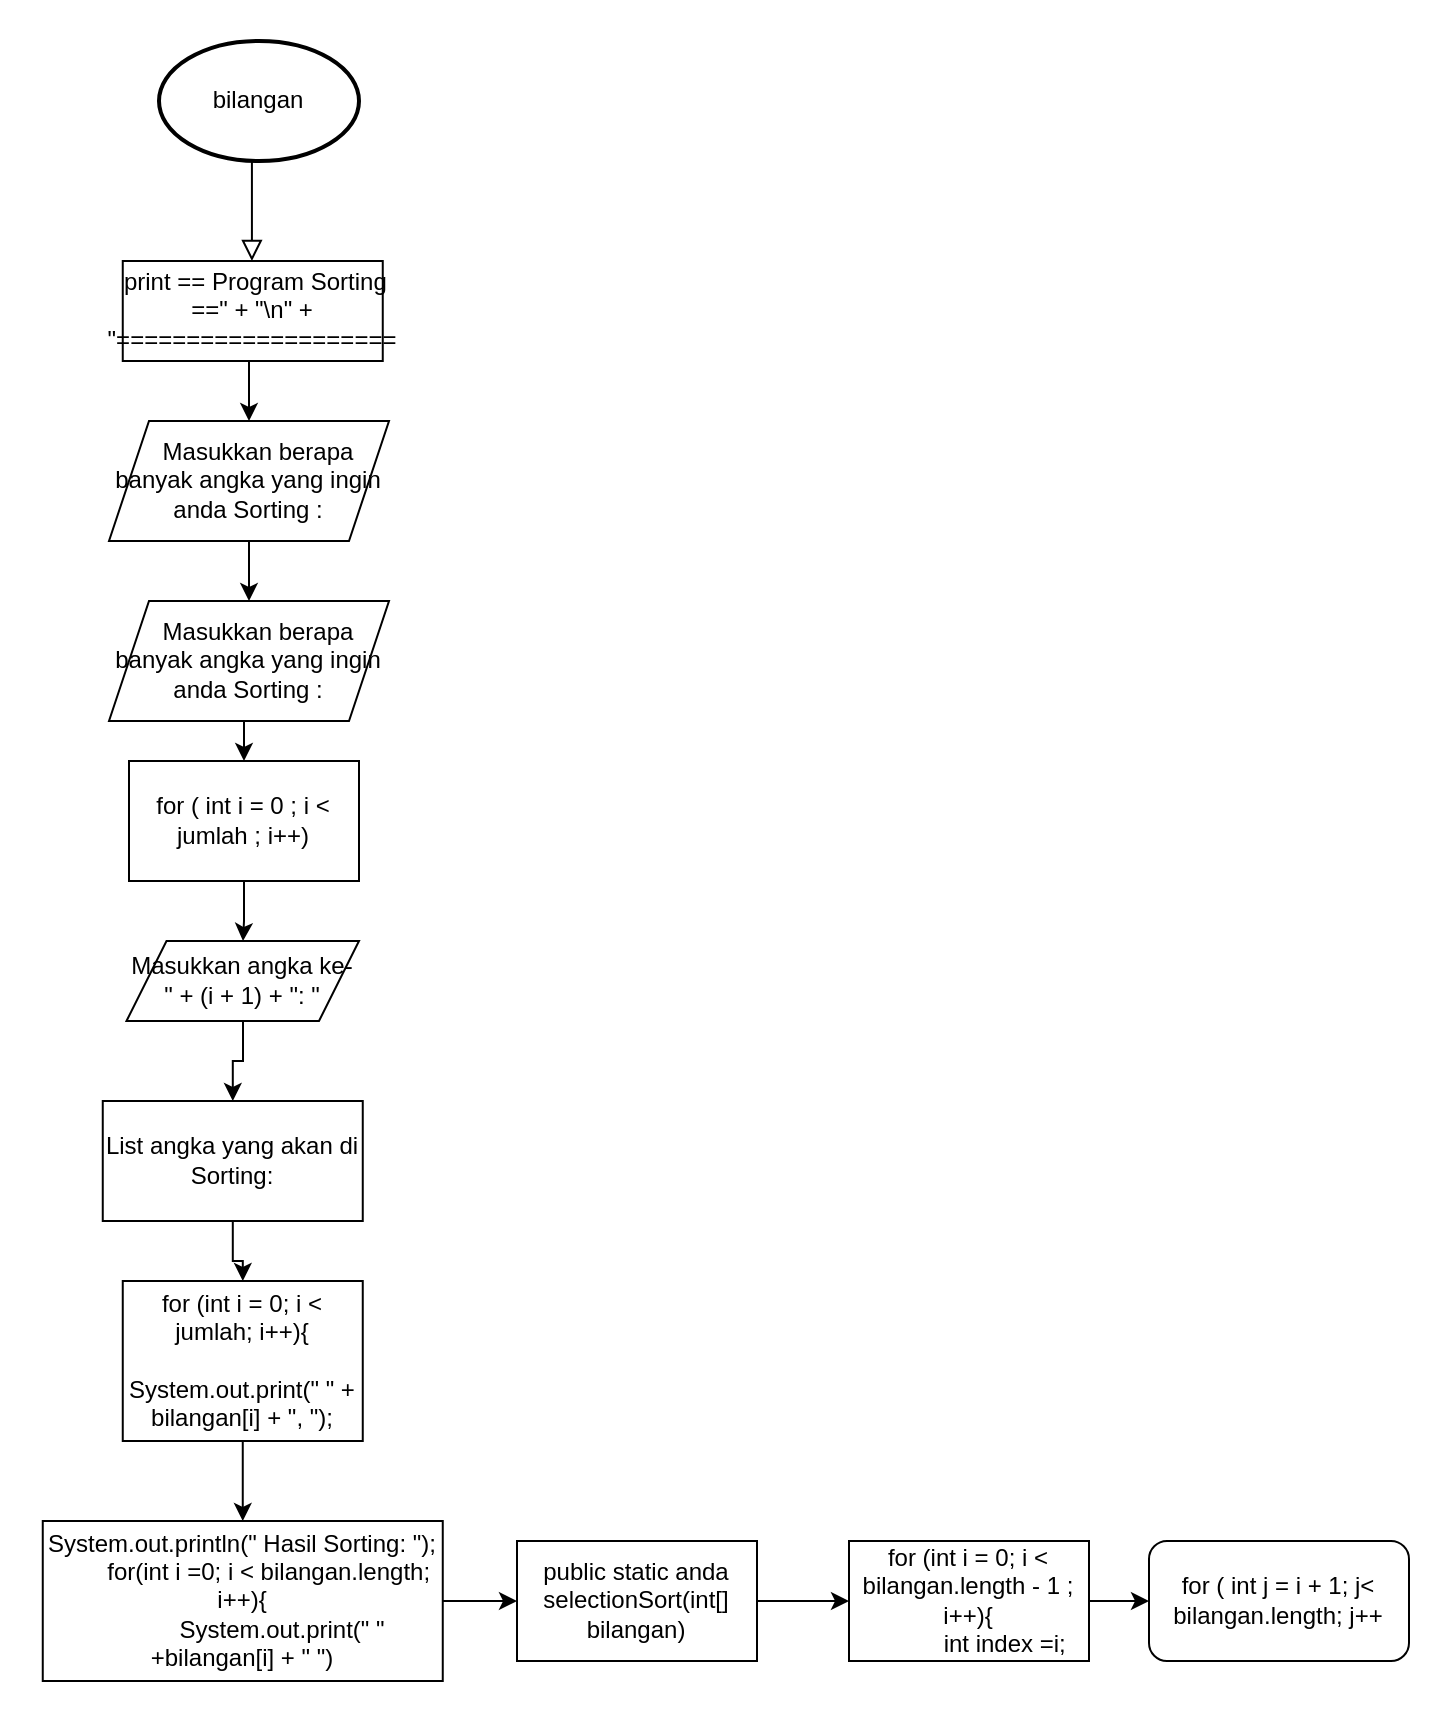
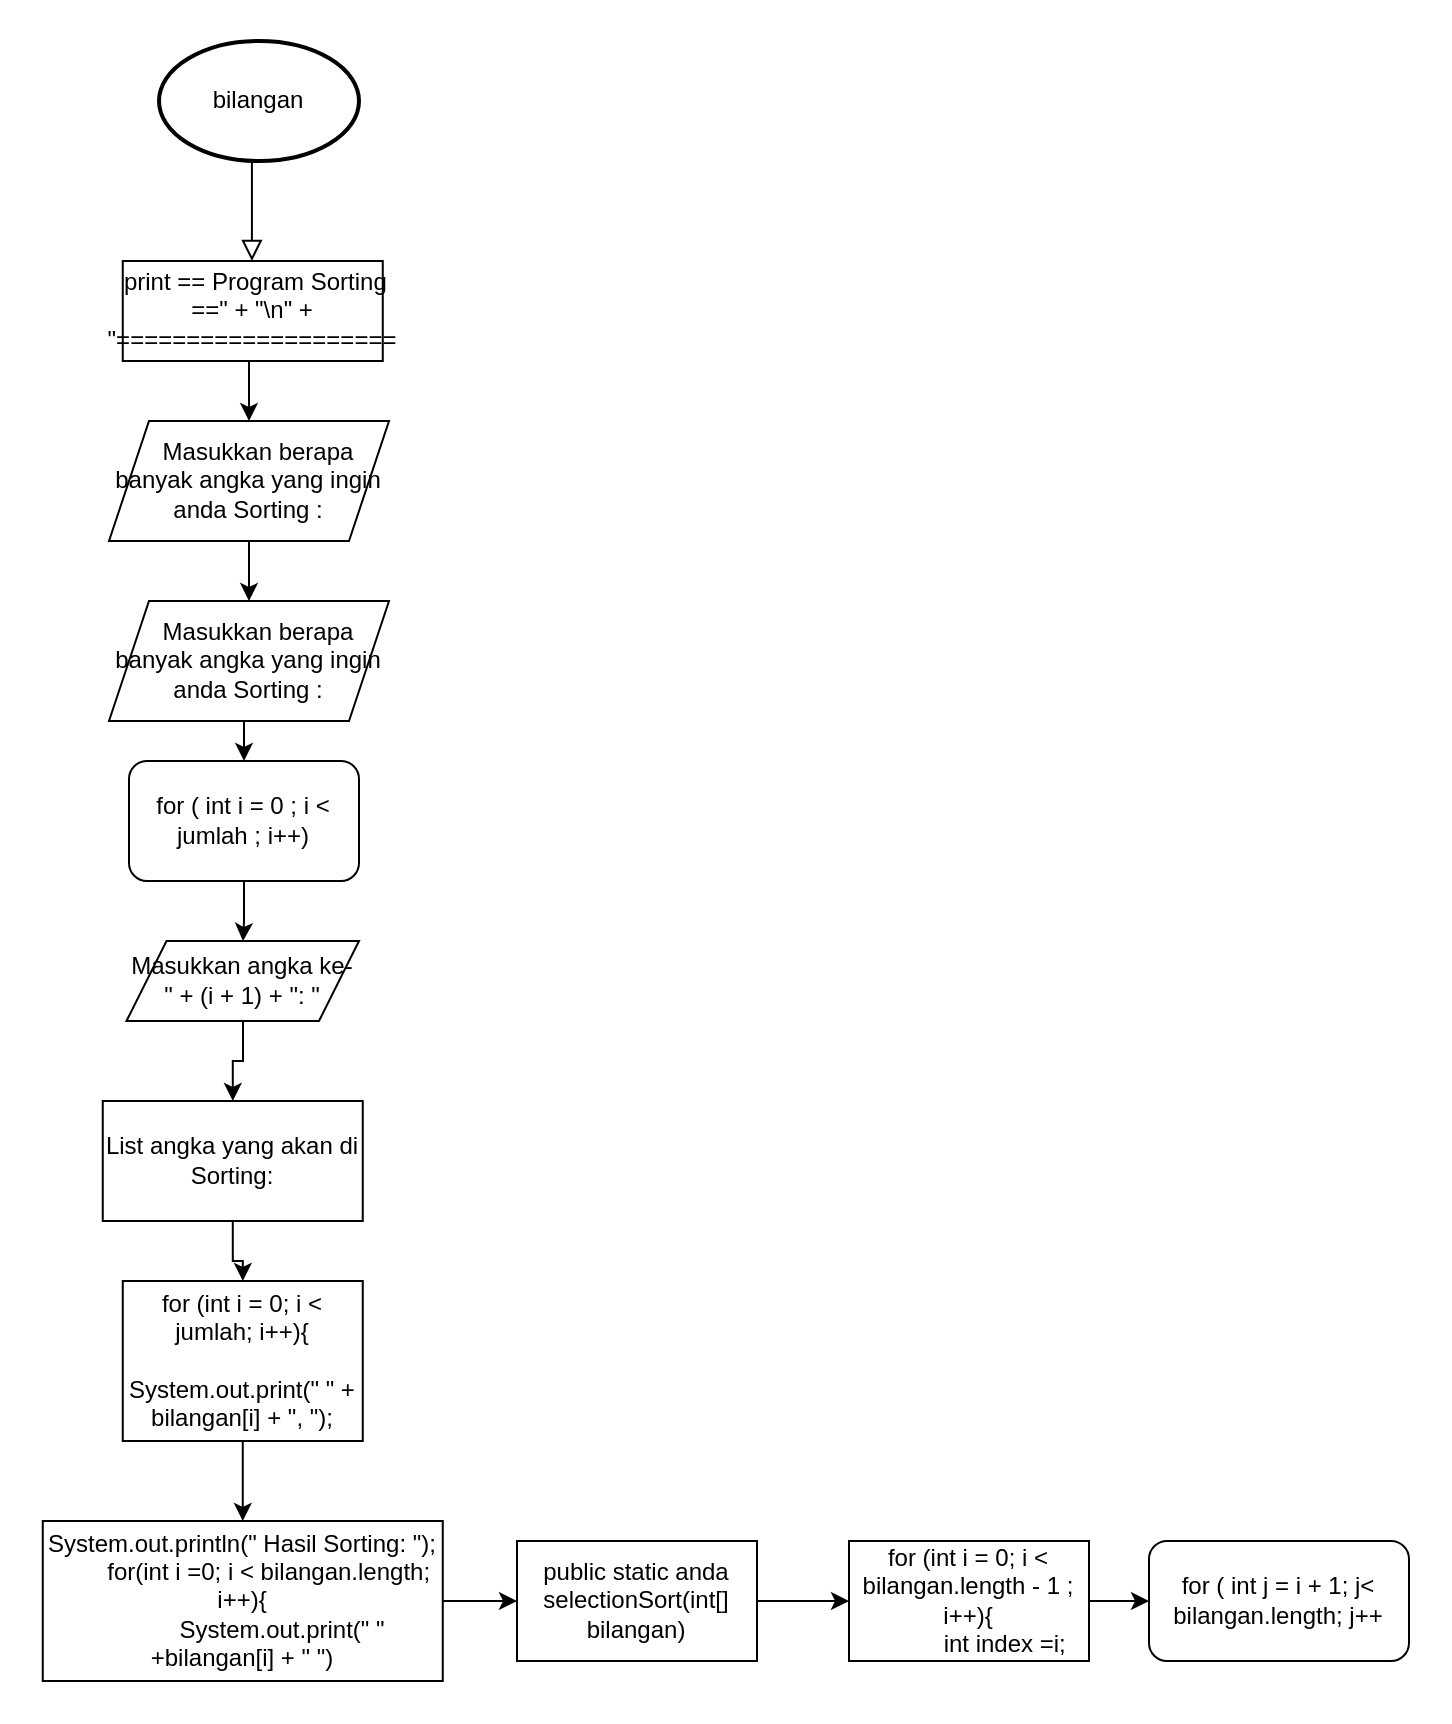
(244, 821) -> (244, 821)
